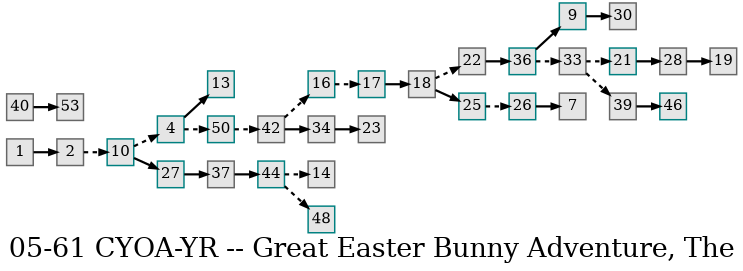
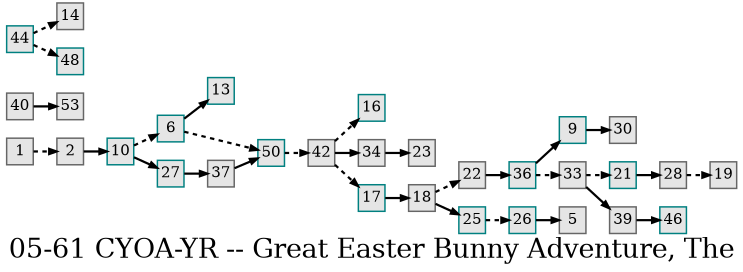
(694, 61) -> (694, 175)
(595, 81) -> (595, 195)
(343, 84) -> (344, 173)
(573, 106) -> (573, 220)
(171, 129) -> (171, 129)
(41, 152) -> (41, 151)
(92, 152) -> (92, 151)
(242, 174) -> (242, 165)
